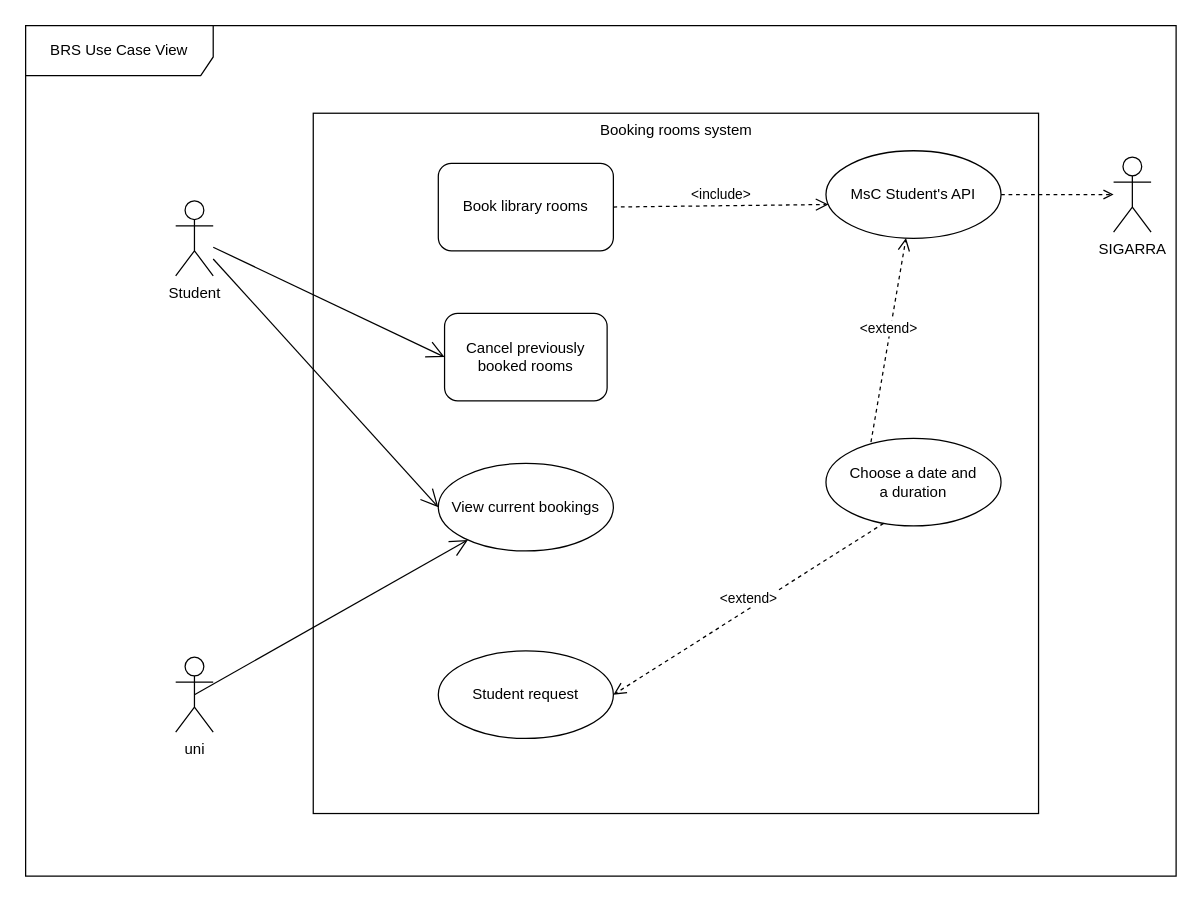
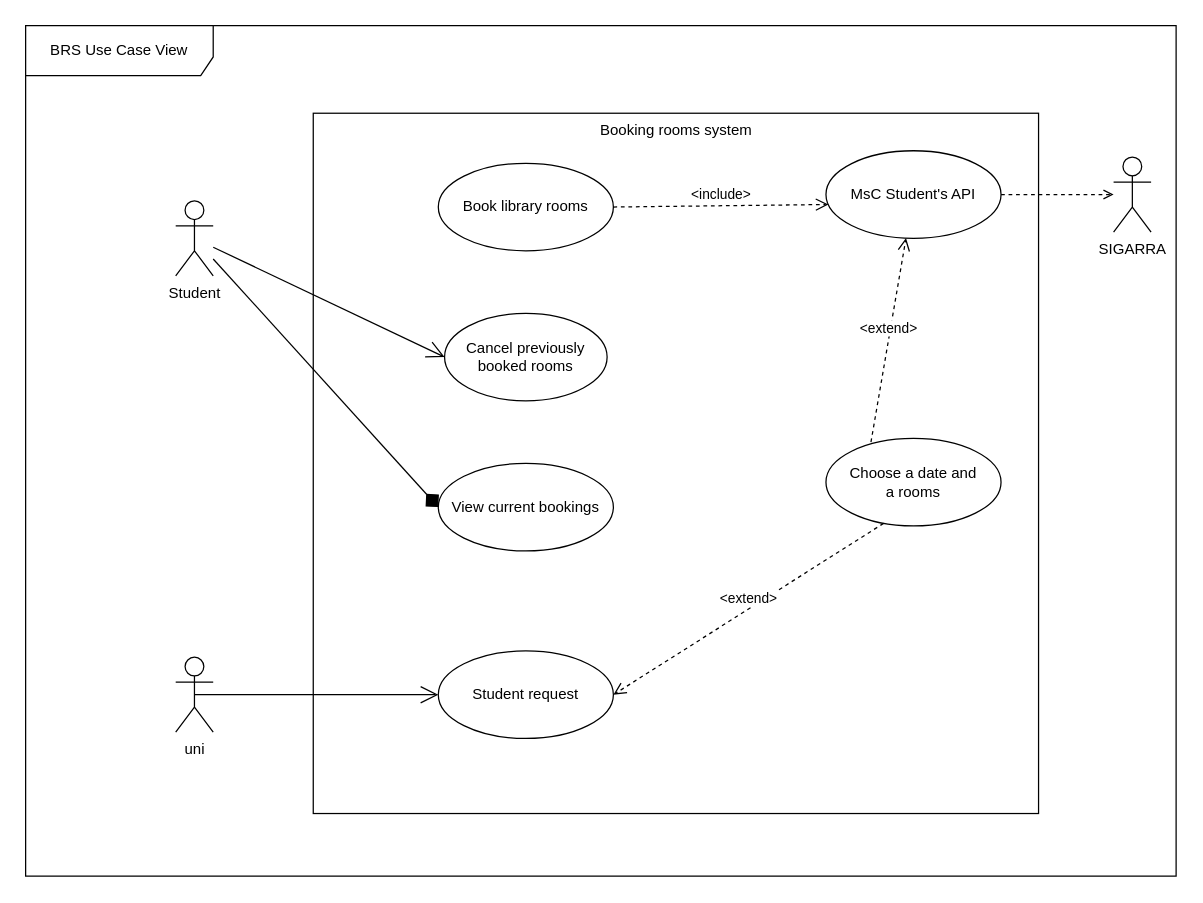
(526, 207) -> (526, 207)
(526, 357) -> (526, 357)
(913, 482) -> (913, 482)
(431, 499) -> (426, 493)
(339, 613) -> (316, 694)
